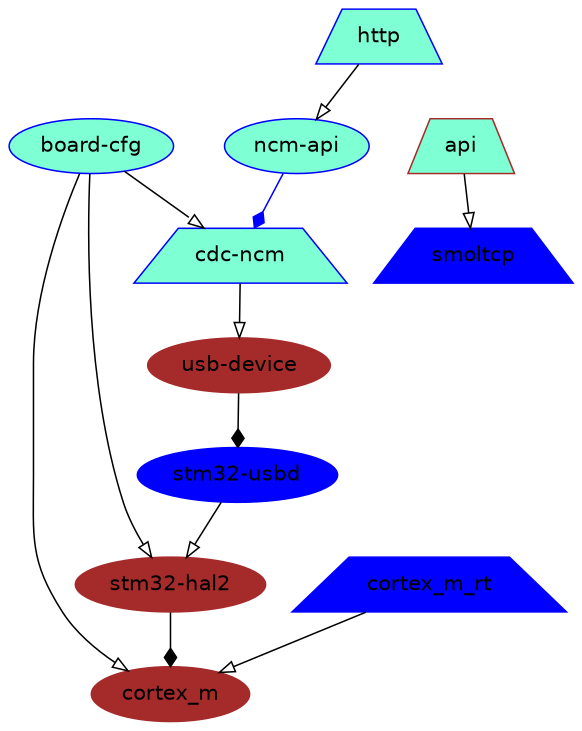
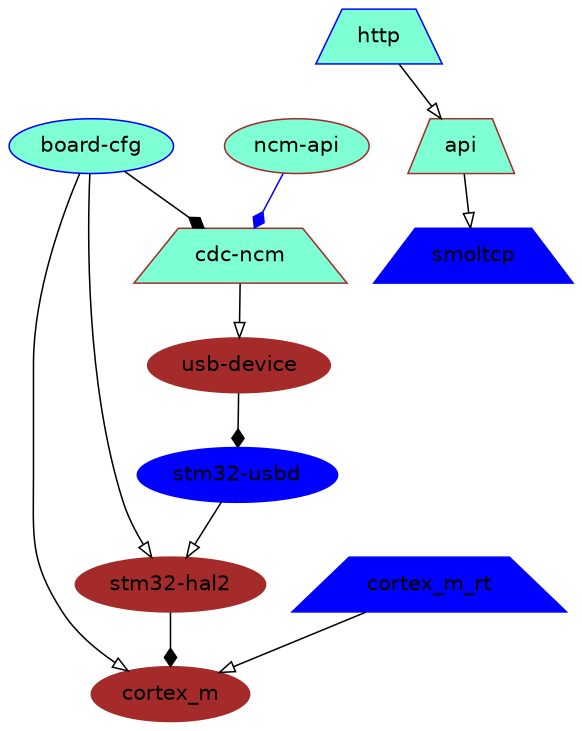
(342, 86) -> (416, 85)
(297, 146) -> (297, 146)
(157, 194) -> (157, 194)
(241, 256) -> (241, 256)
